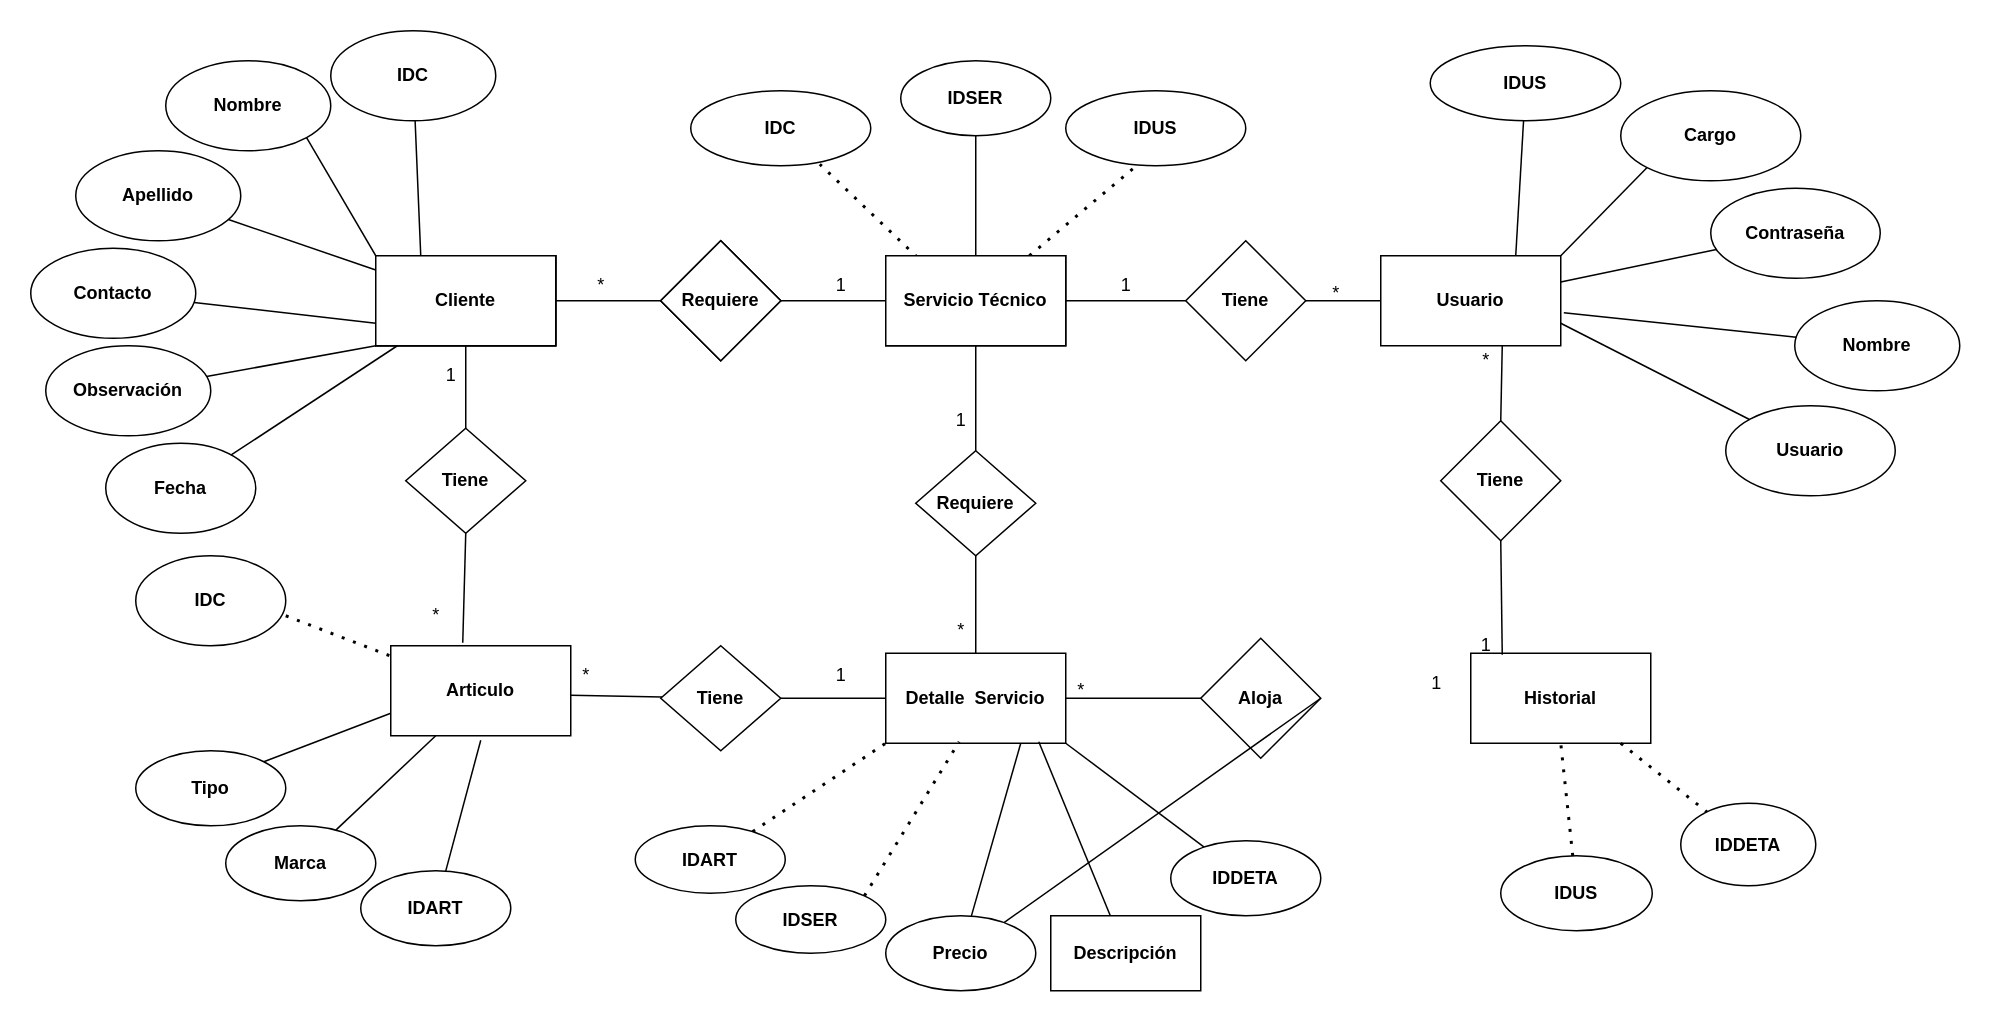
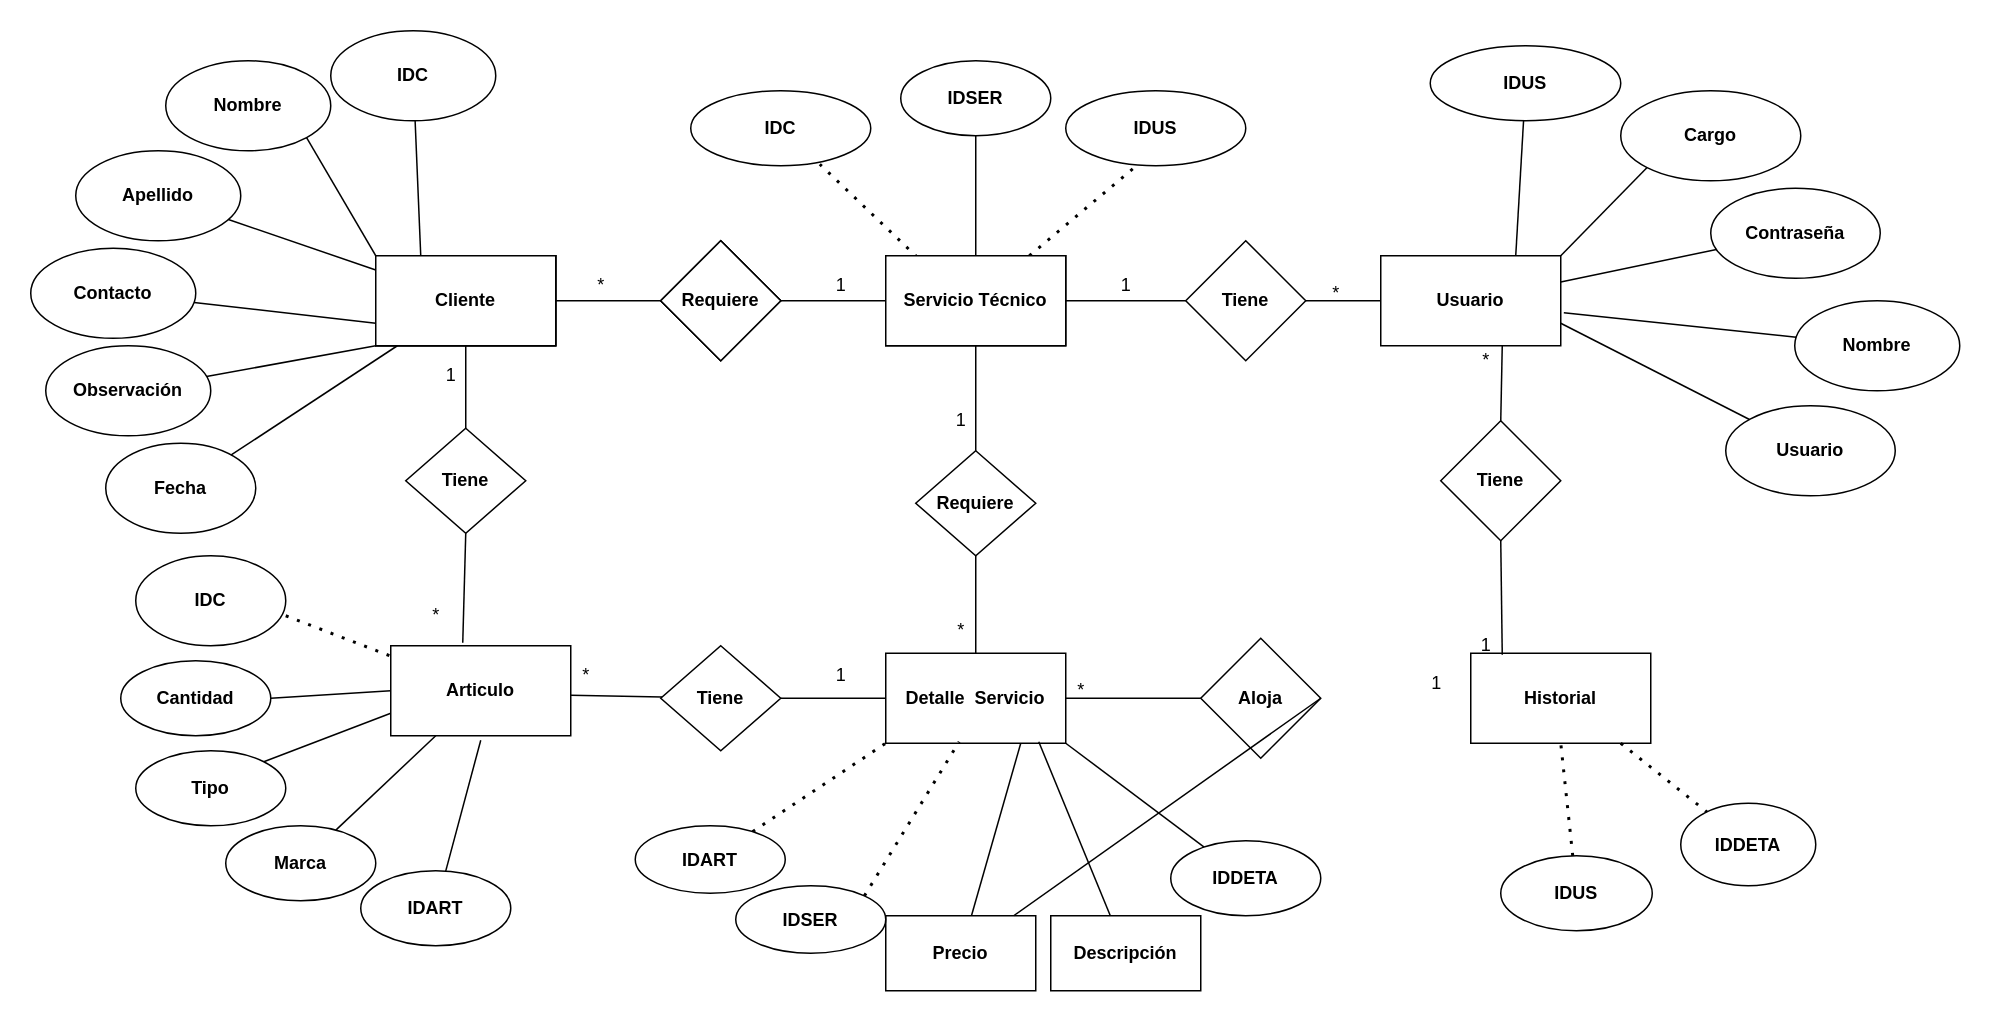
none -> (331, 695)
none -> (196, 698)
(961, 953) -> (961, 953)
